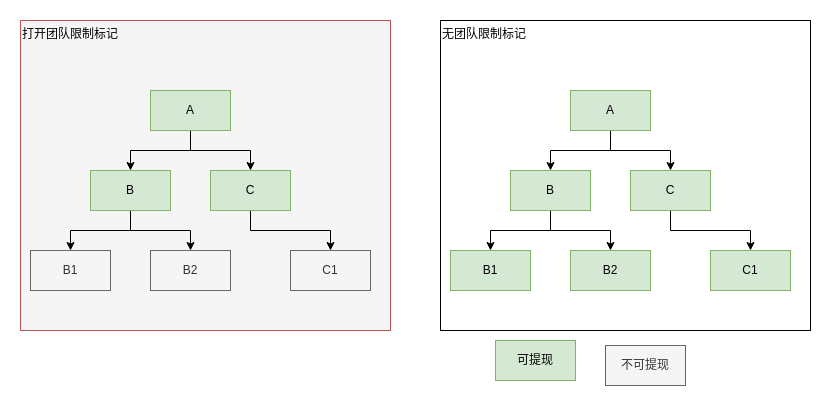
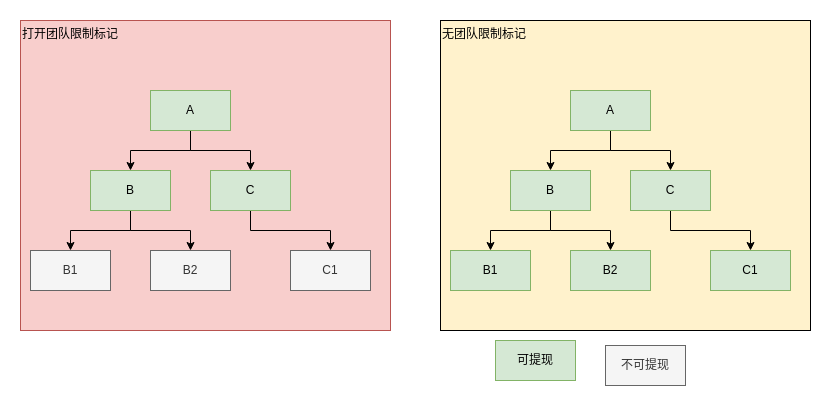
(206, 176) -> (206, 176)
(626, 176) -> (626, 176)
